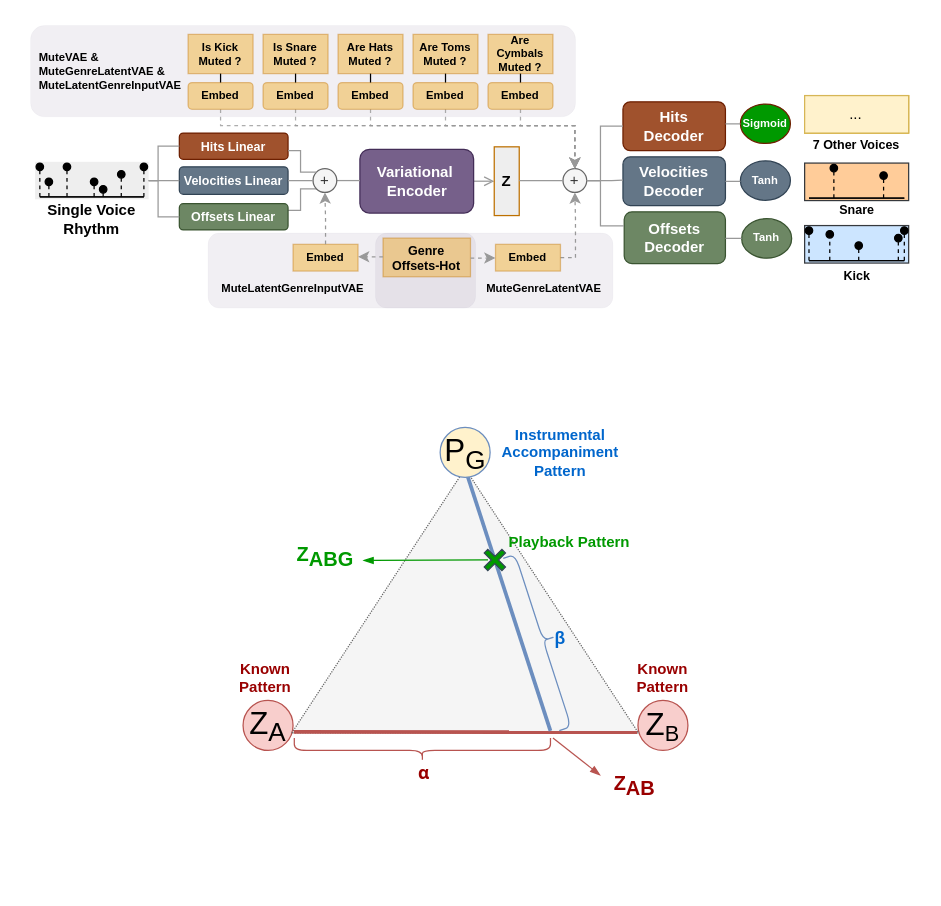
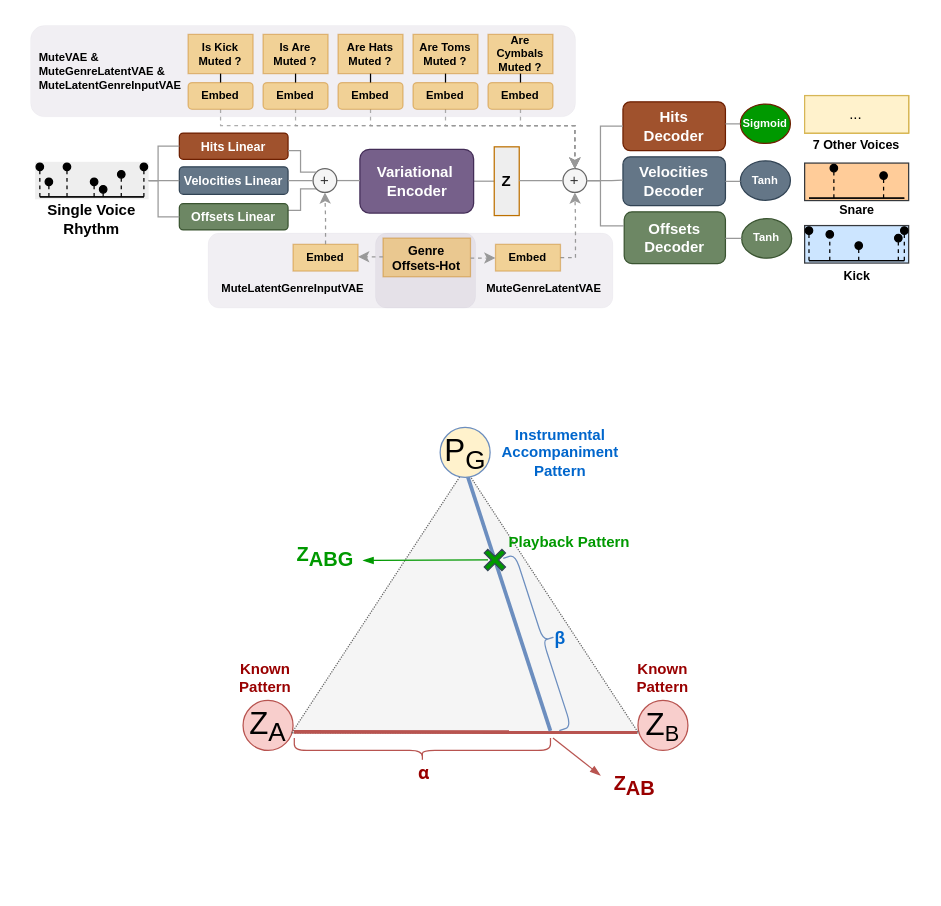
(296, 54) -> (296, 54)
(488, 181) -> (489, 181)
